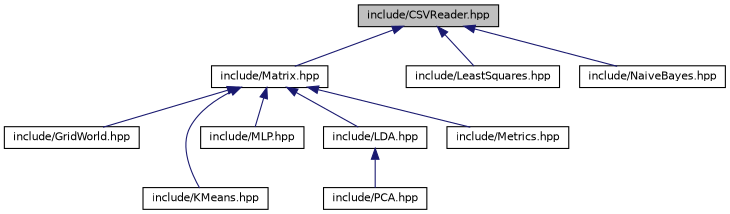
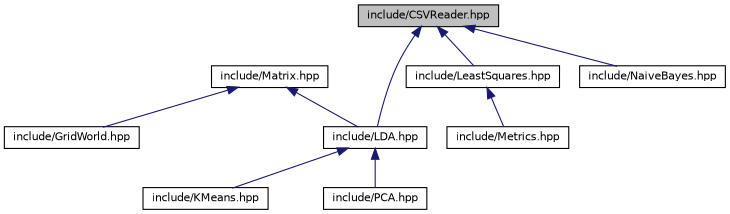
(344, 48) -> (391, 79)
(394, 108) -> (498, 112)
(188, 131) -> (285, 170)
(252, 138) -> none
